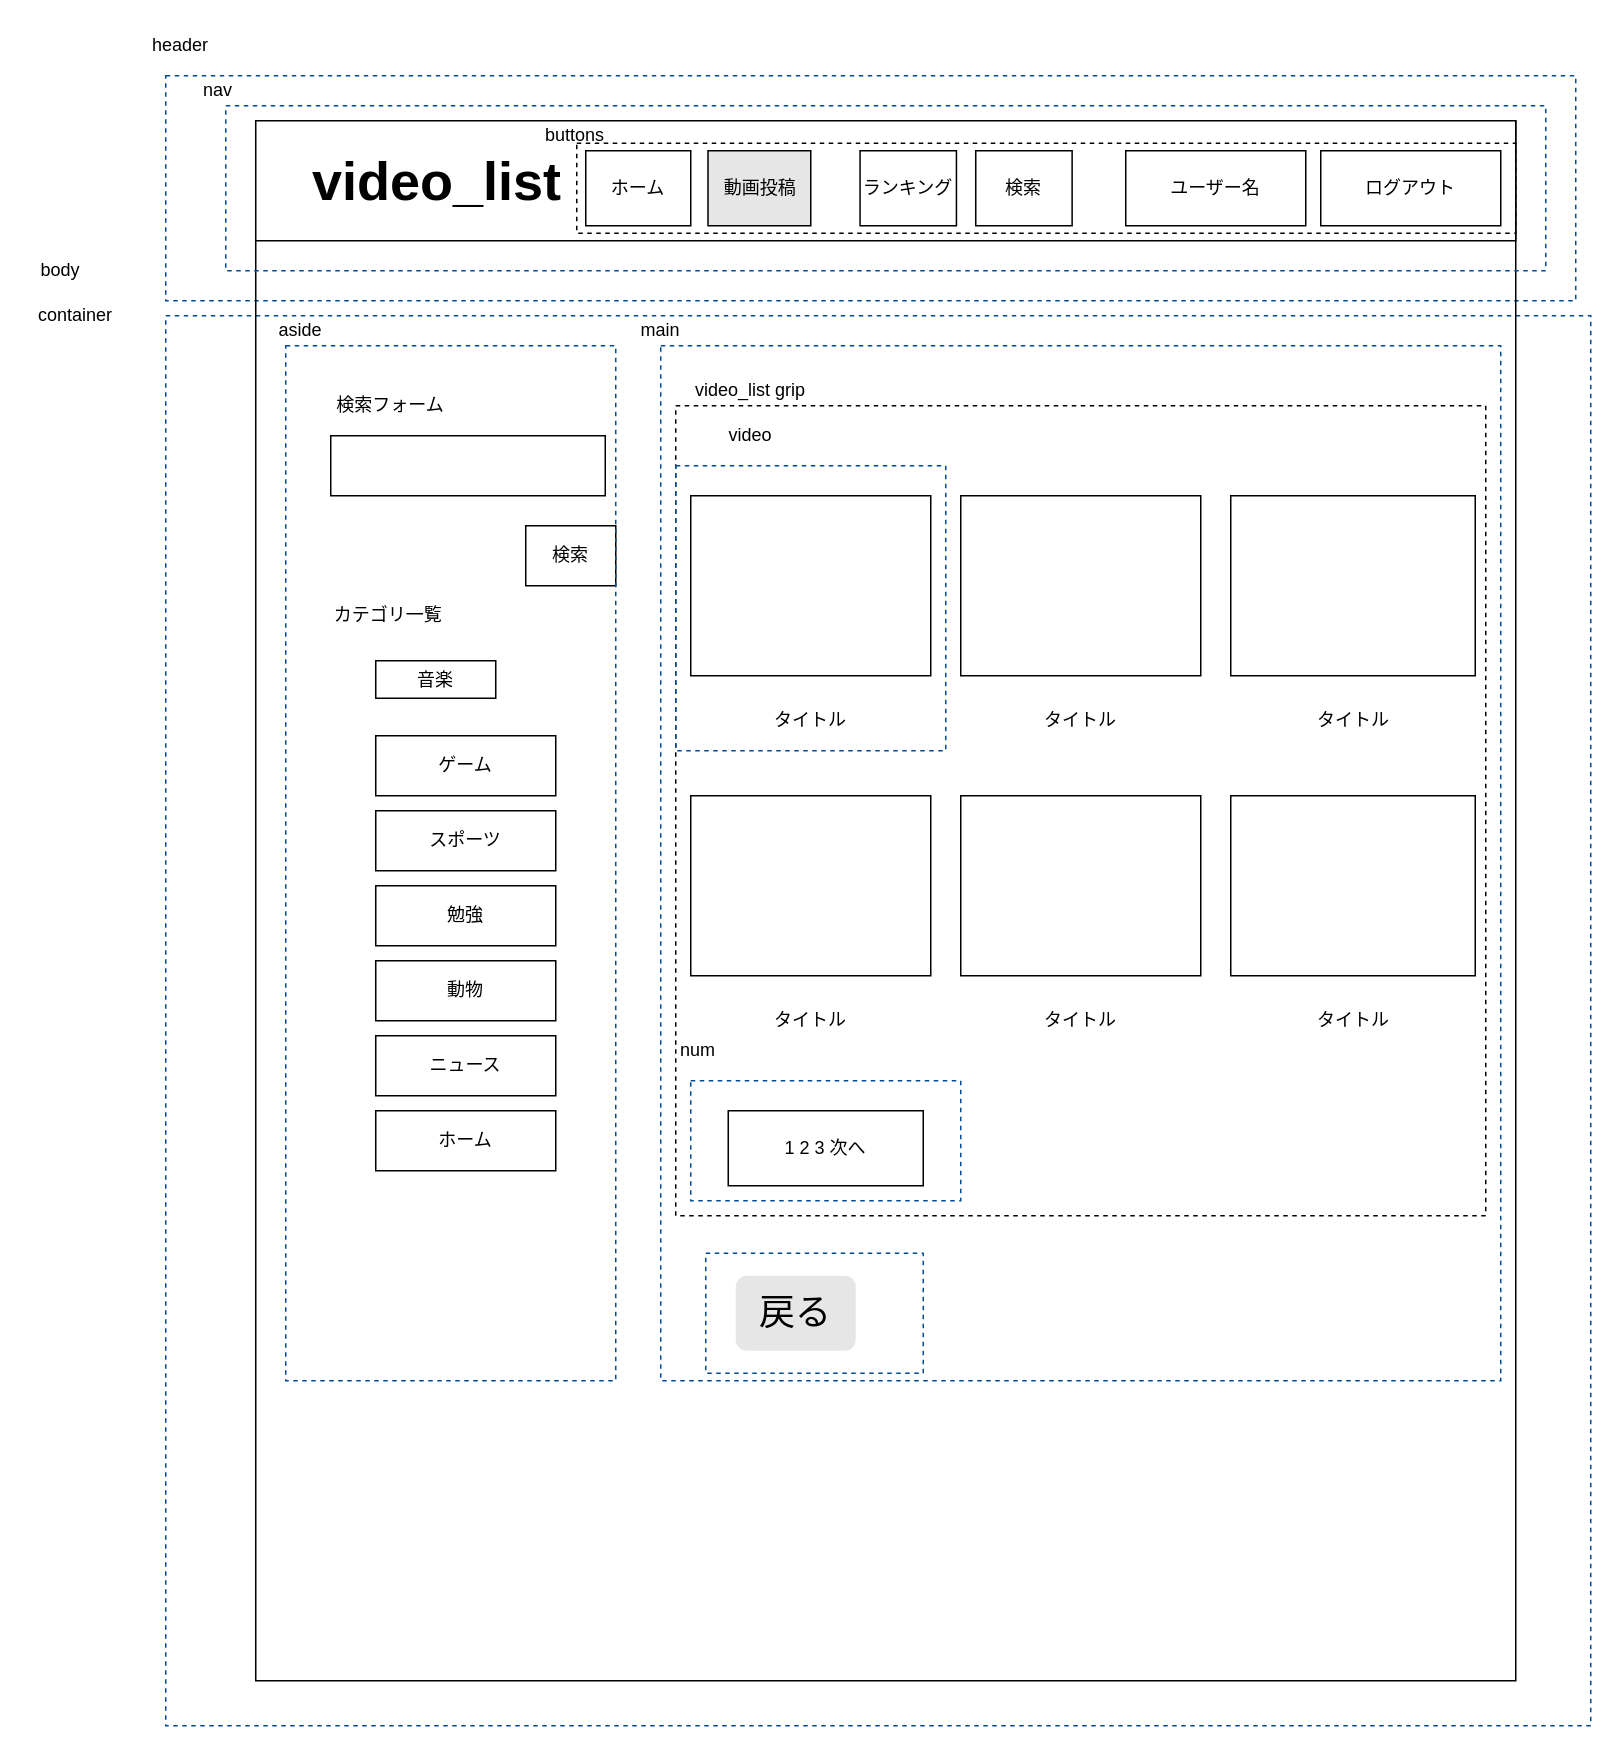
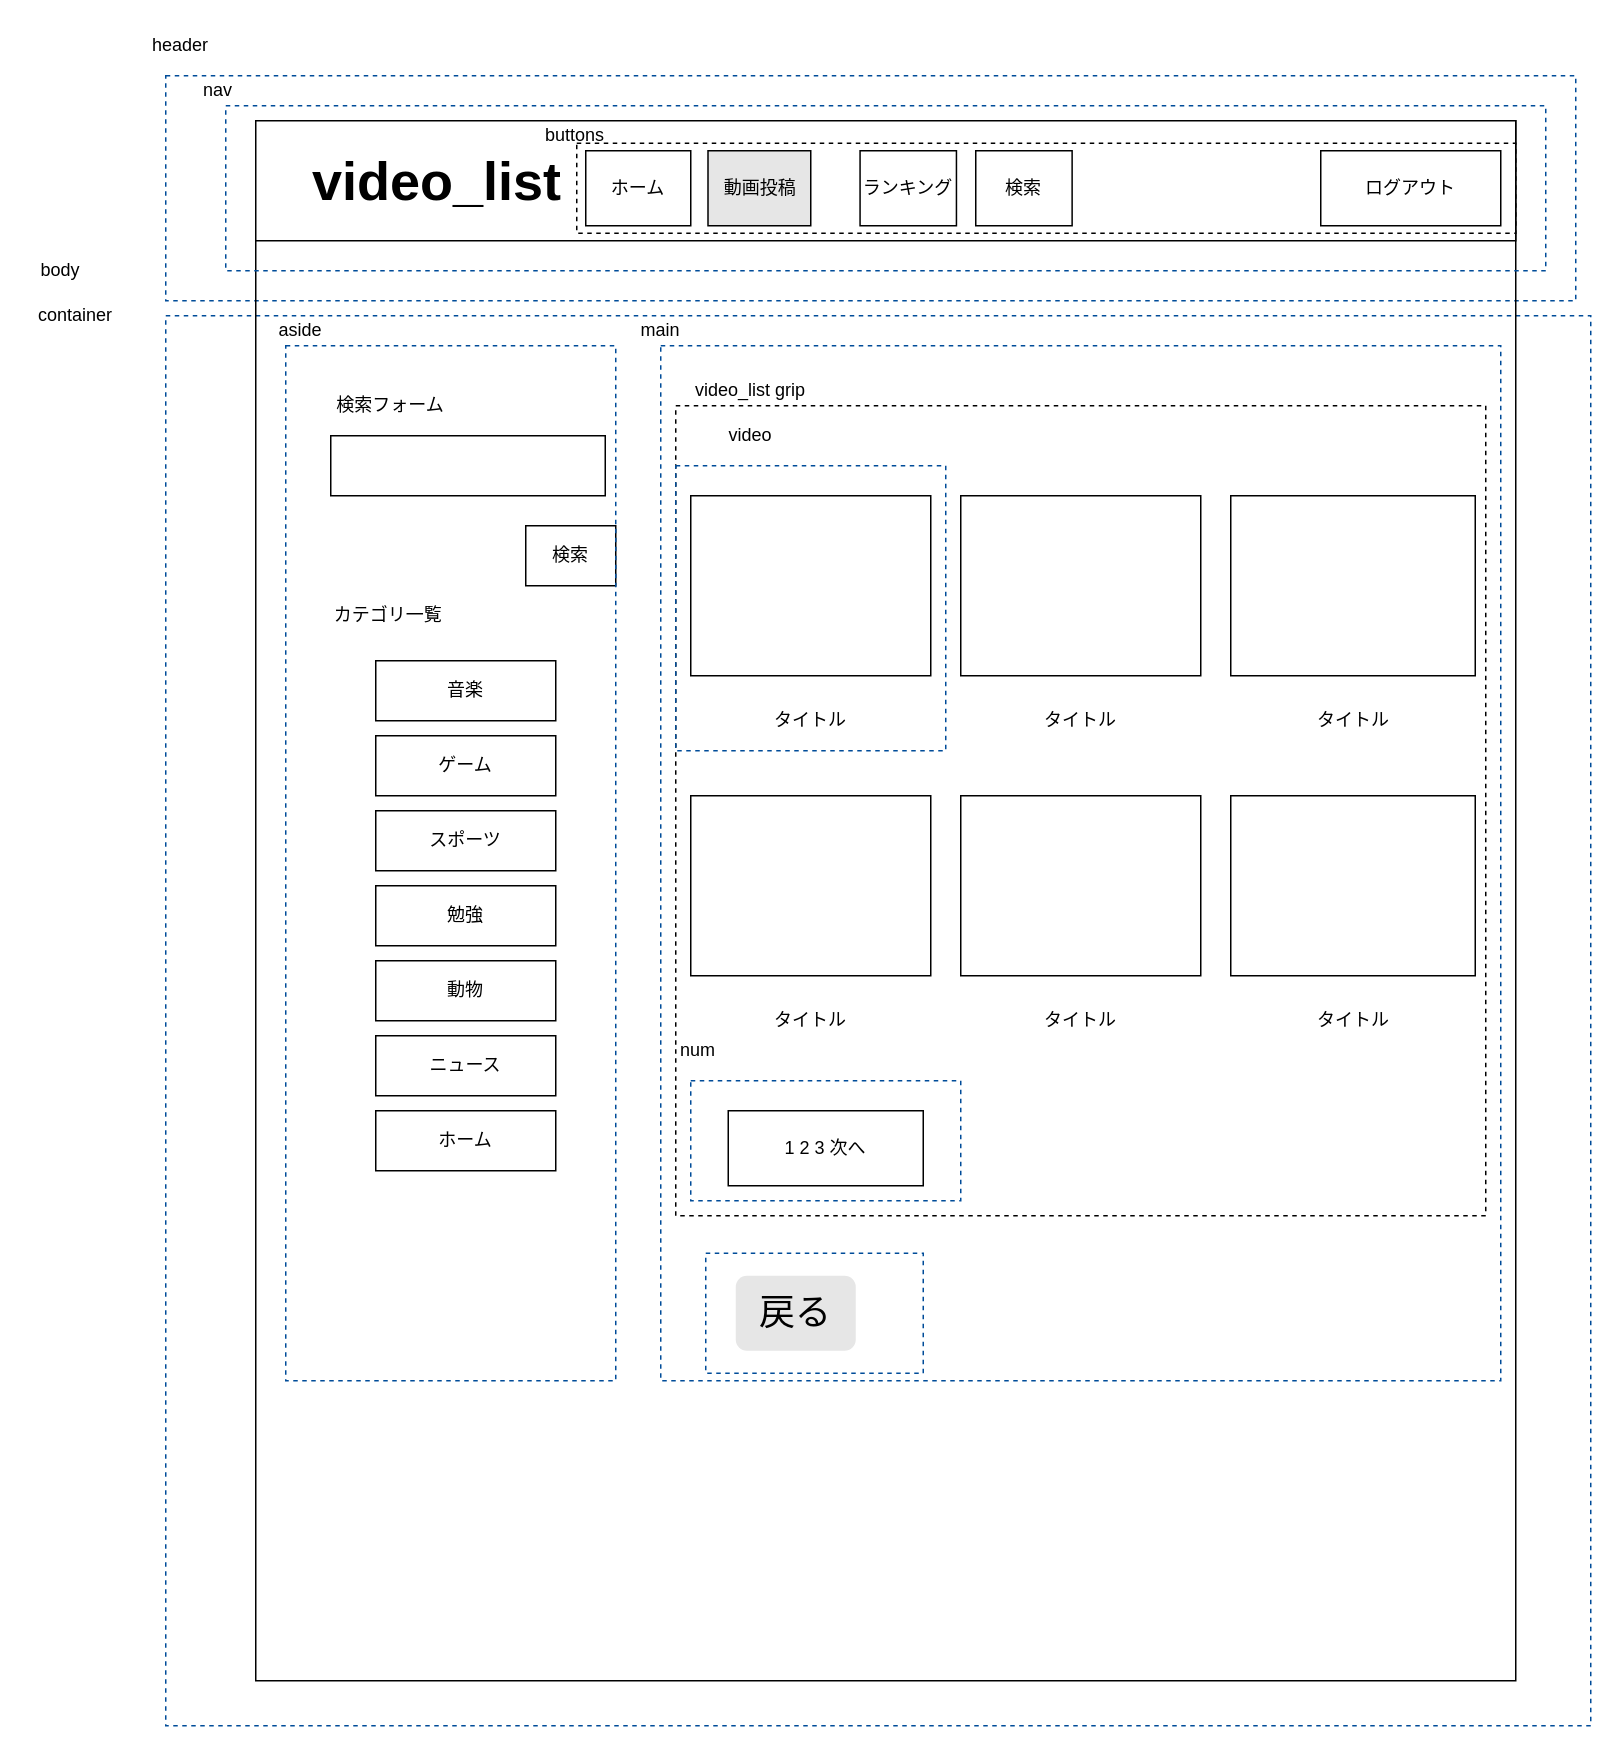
(1216, 188) -> none
(436, 680) -> (466, 691)
